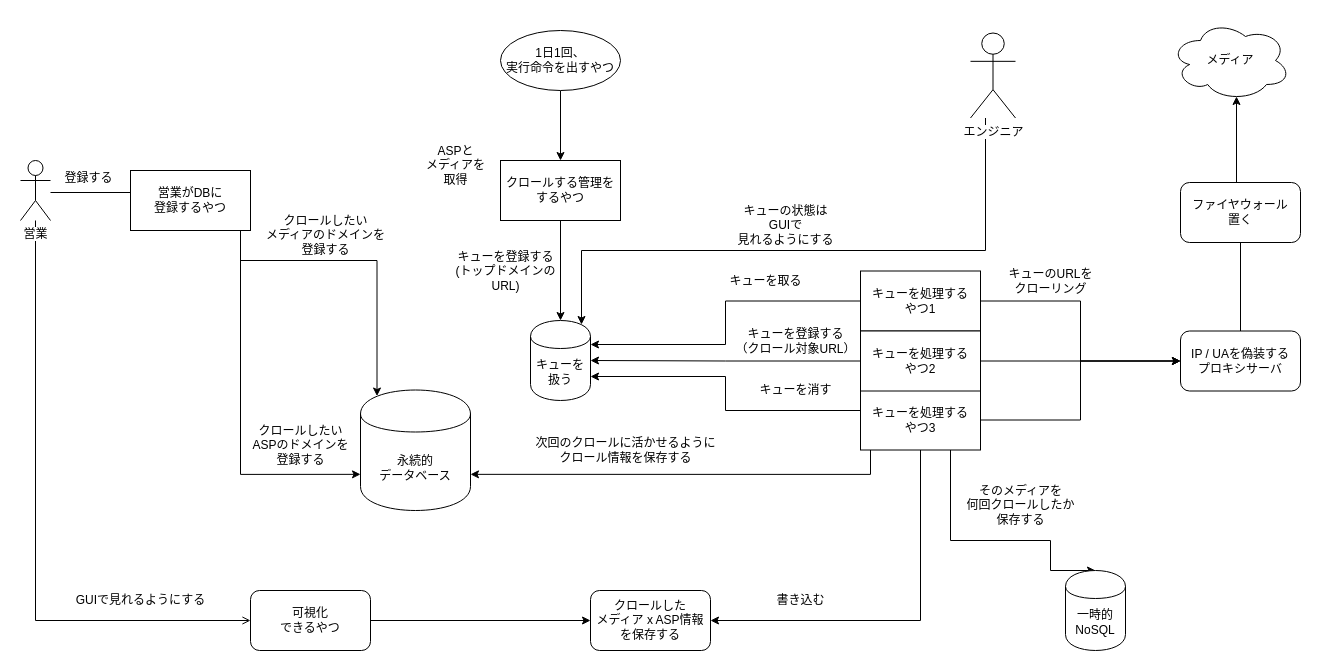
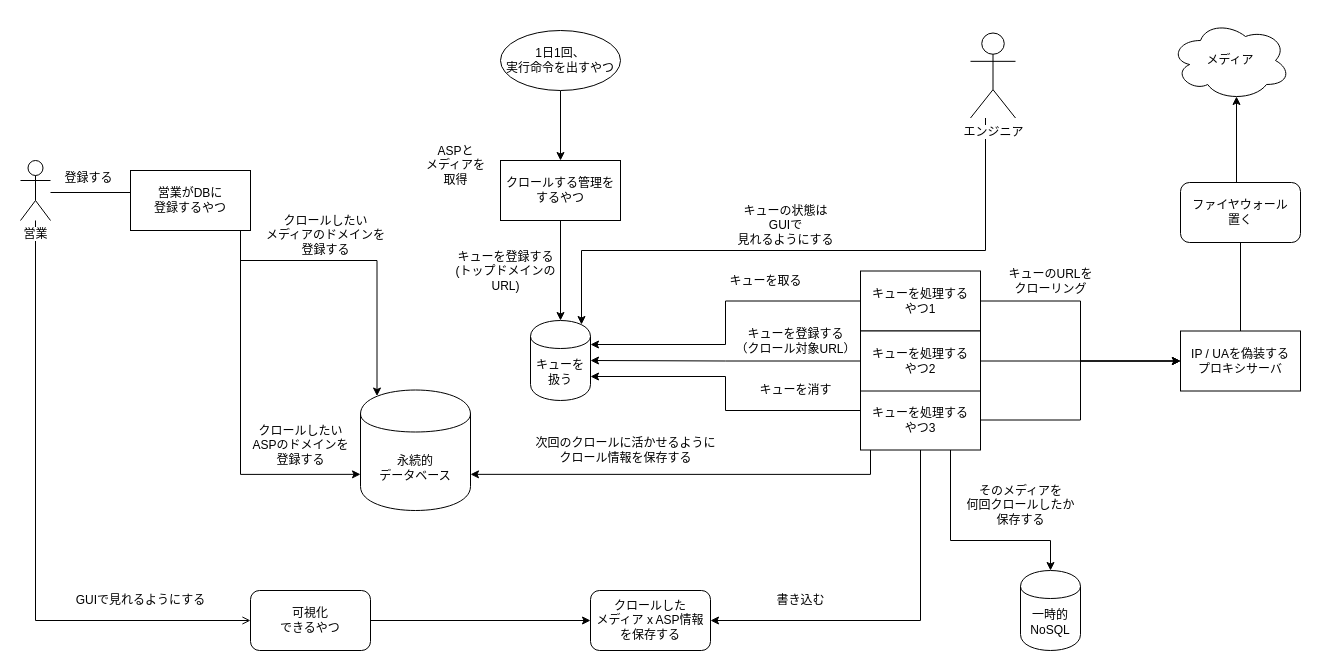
(1241, 361) -> (1241, 361)
(1096, 611) -> (1051, 611)
